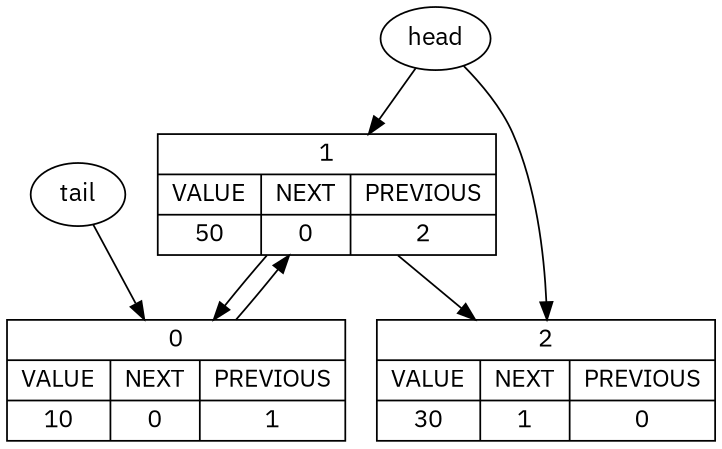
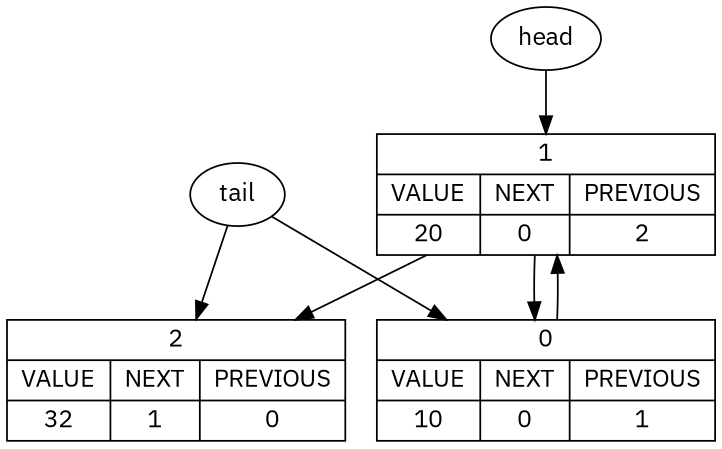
(528, 175) -> (215, 264)
(209, 234) -> (429, 234)
(429, 420) -> (59, 420)
